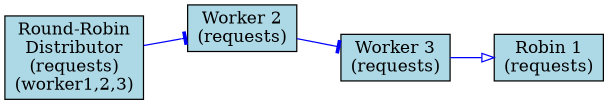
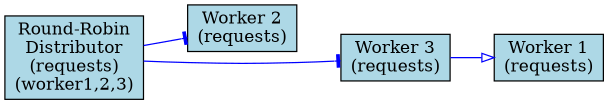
(316, 42) -> (239, 63)
(549, 58) -> (549, 58)
